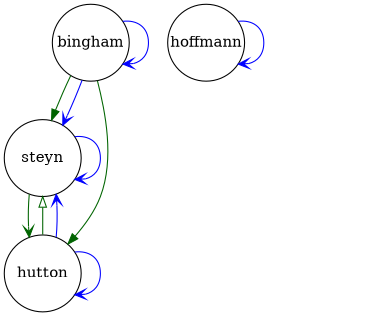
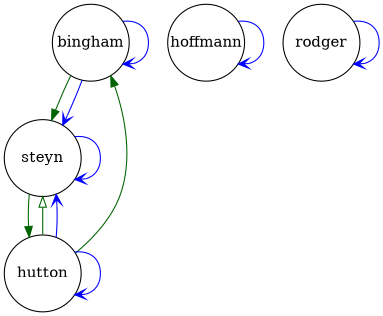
none -> (321, 43)
(107, 162) -> (125, 177)
(28, 210) -> (28, 210)
